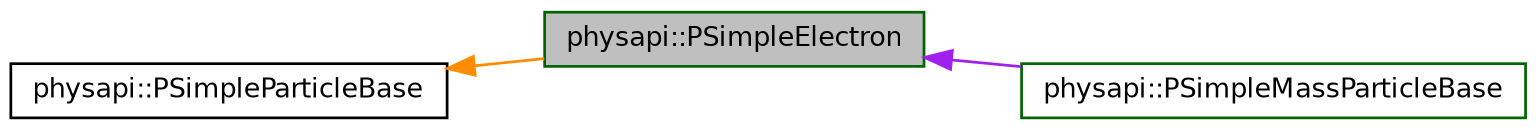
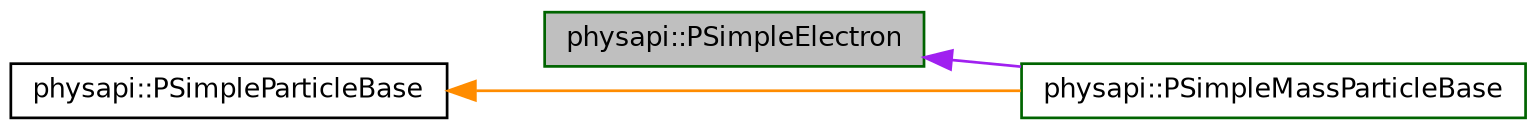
(509, 62) -> (748, 91)
